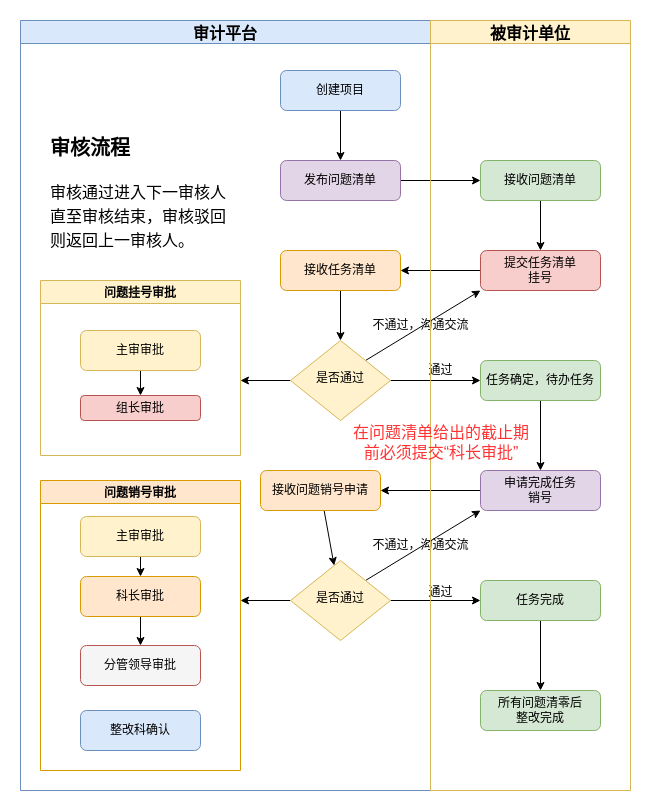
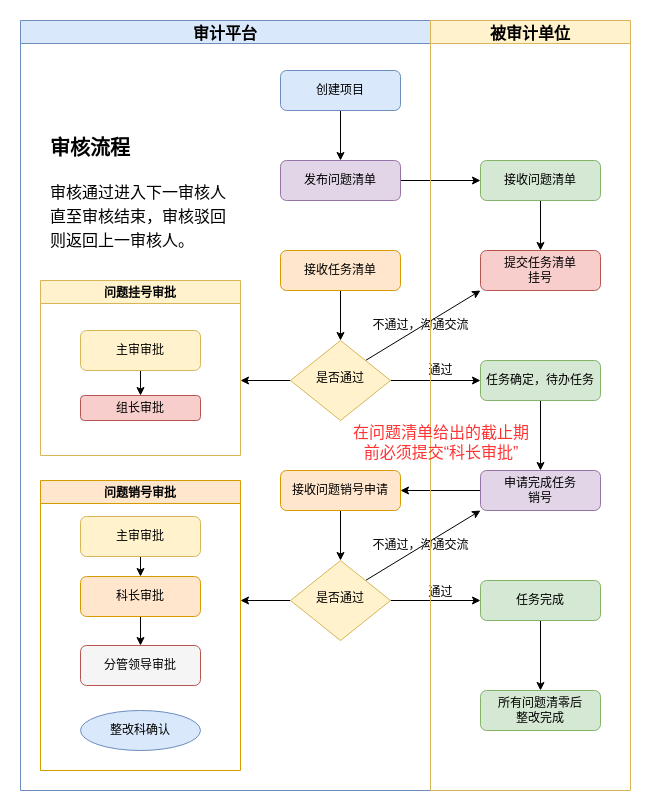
(444, 271) -> none
(321, 491) -> (341, 491)
(141, 731) -> (141, 731)
